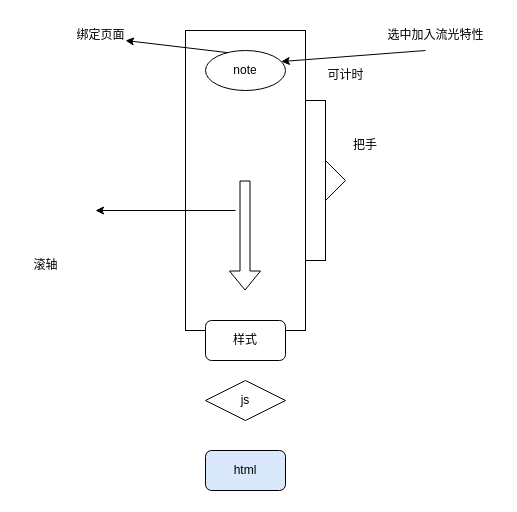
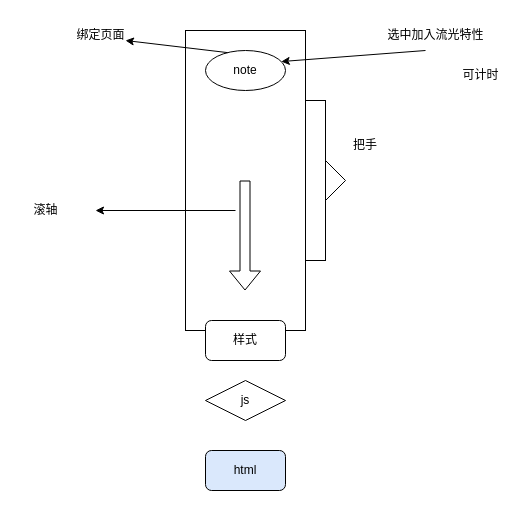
(346, 76) -> (481, 76)
(46, 266) -> (46, 211)
